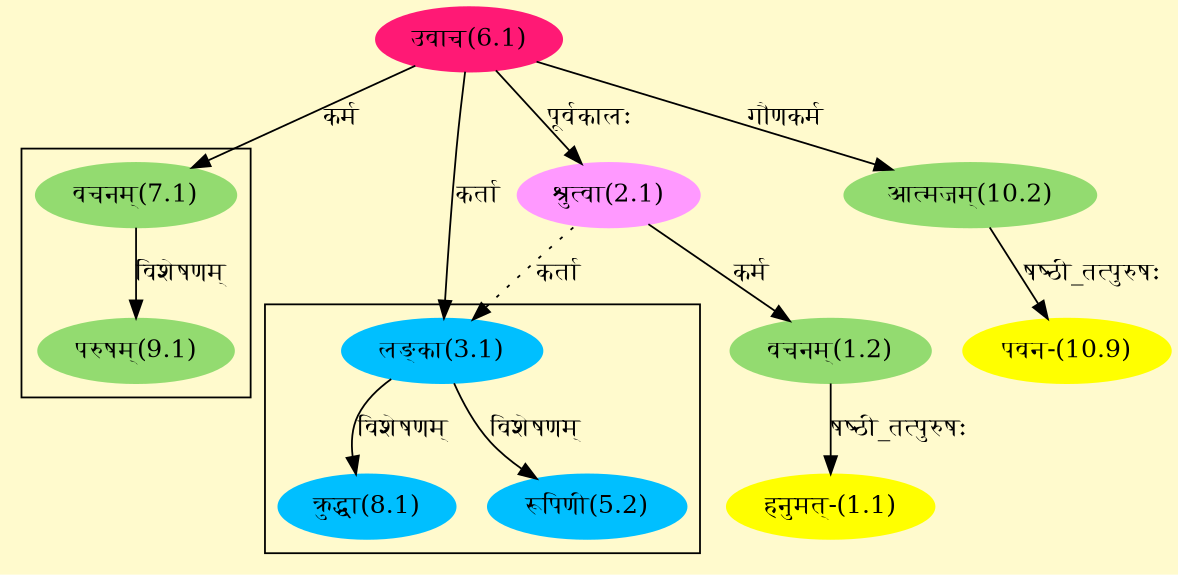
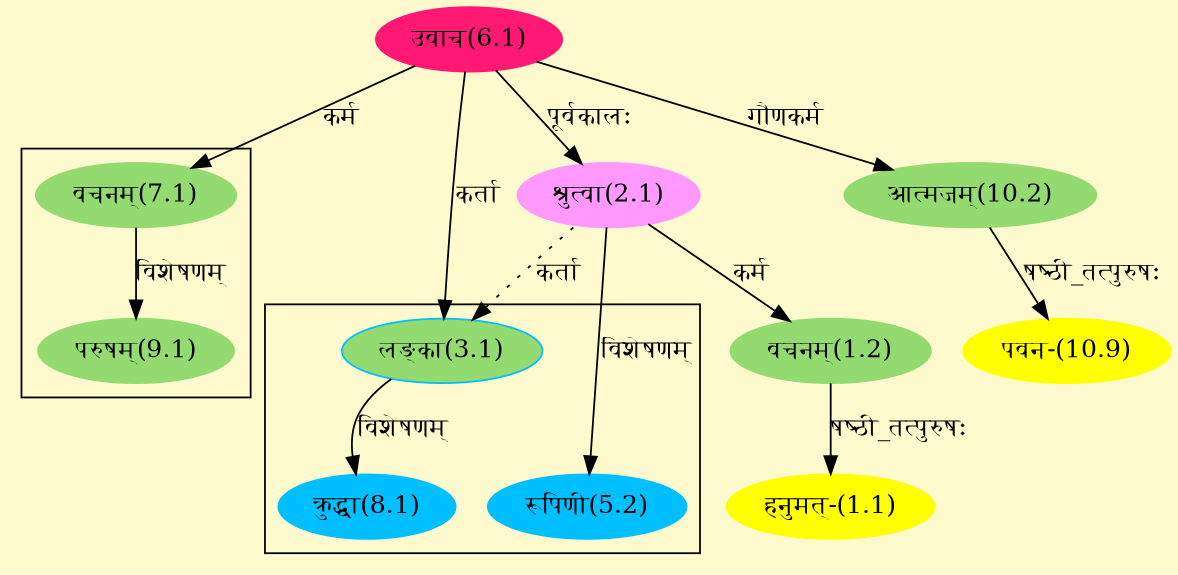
(442, 351) -> (442, 351)
(481, 431) -> (599, 342)
